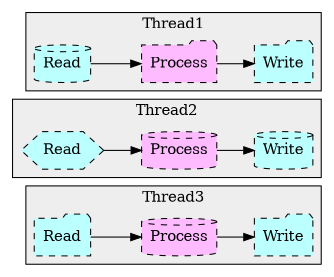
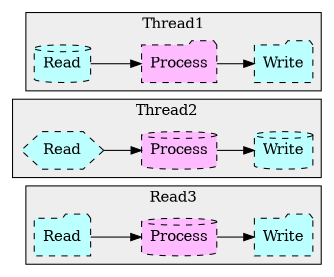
(174, 198) -> (174, 198)
